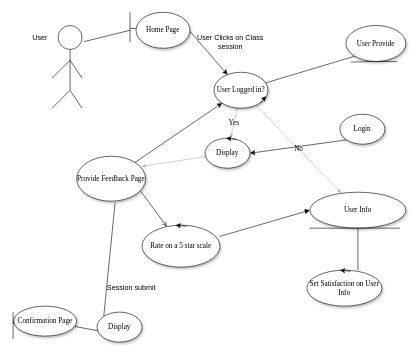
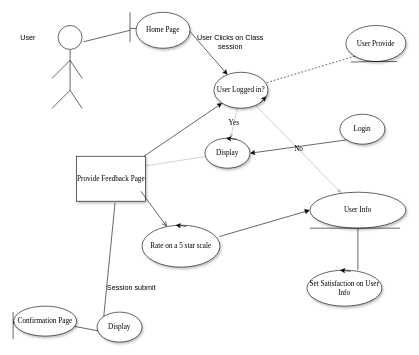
(40, 38) -> (28, 38)
(310, 70) -> (310, 70)
(111, 179) -> (111, 179)
